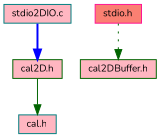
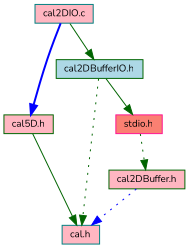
(37, 14) -> (64, 14)
(37, 69) -> (29, 124)
none -> (100, 69)
none -> (118, 204)
